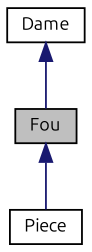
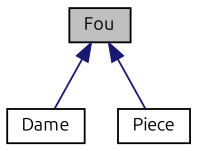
(46, 85) -> (68, 84)
